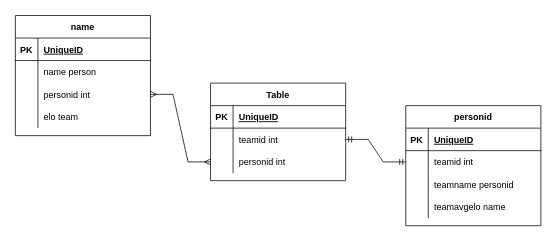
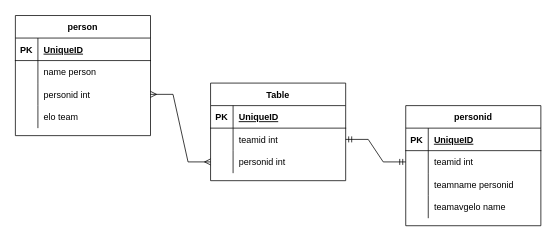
(83, 27) -> (83, 27)
